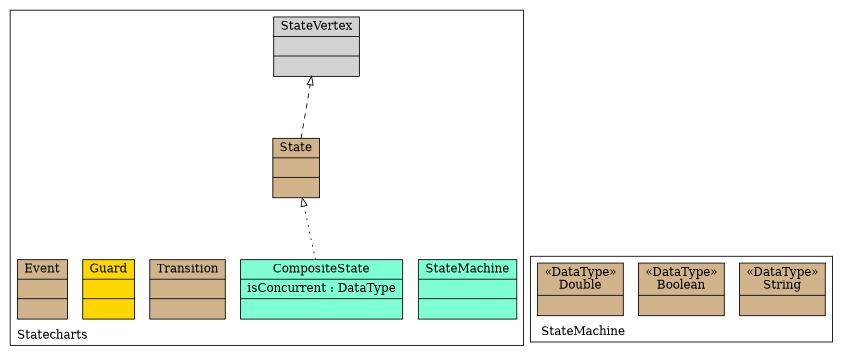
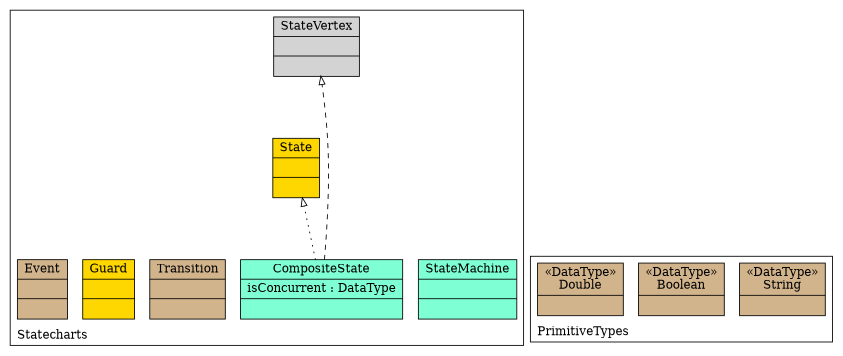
(306, 112) -> (329, 172)
(296, 168) -> (296, 168)
(583, 332) -> (583, 332)
